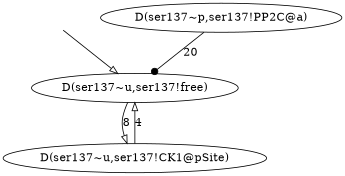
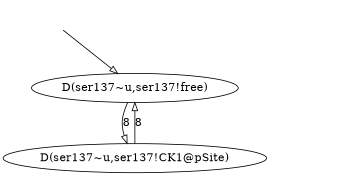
(221, 18) -> none
(139, 123) -> (139, 123)
